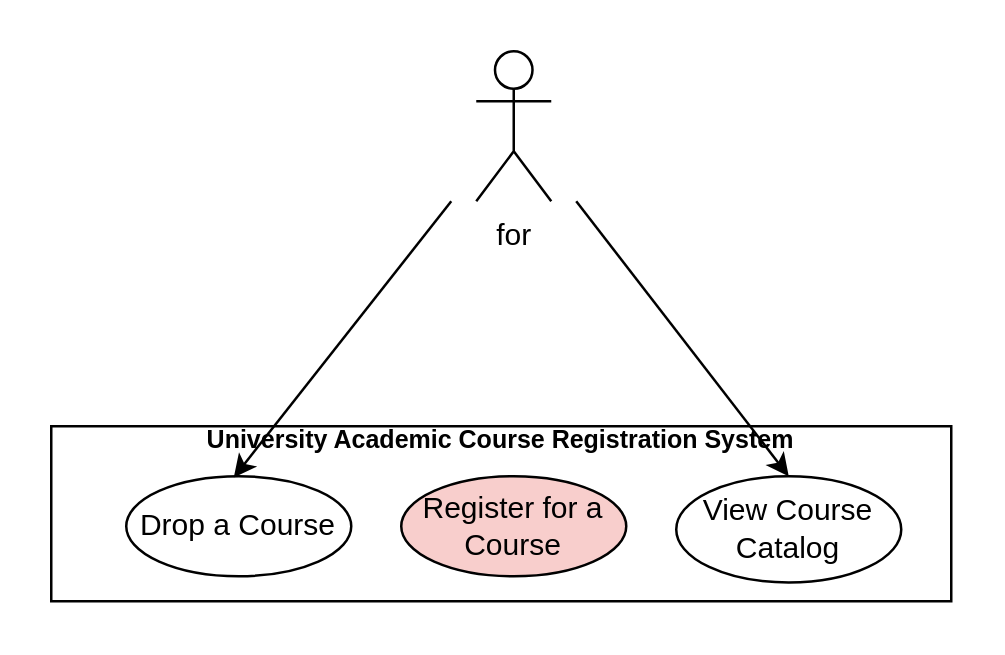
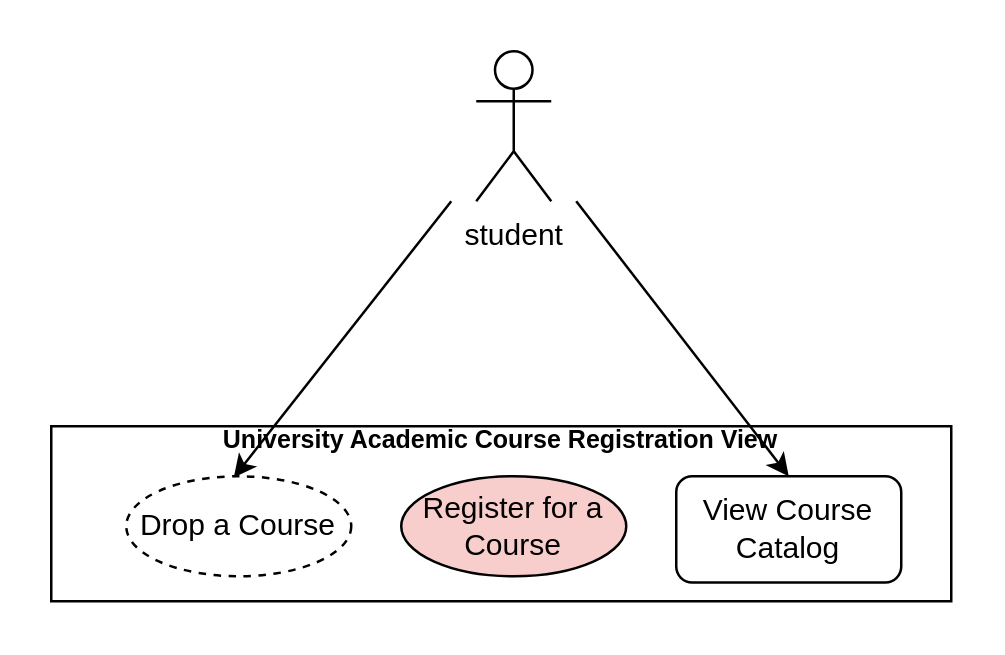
(515, 237) -> (515, 237)
(501, 439) -> (501, 439)
(239, 526) -> (239, 526)
(789, 529) -> (789, 529)
